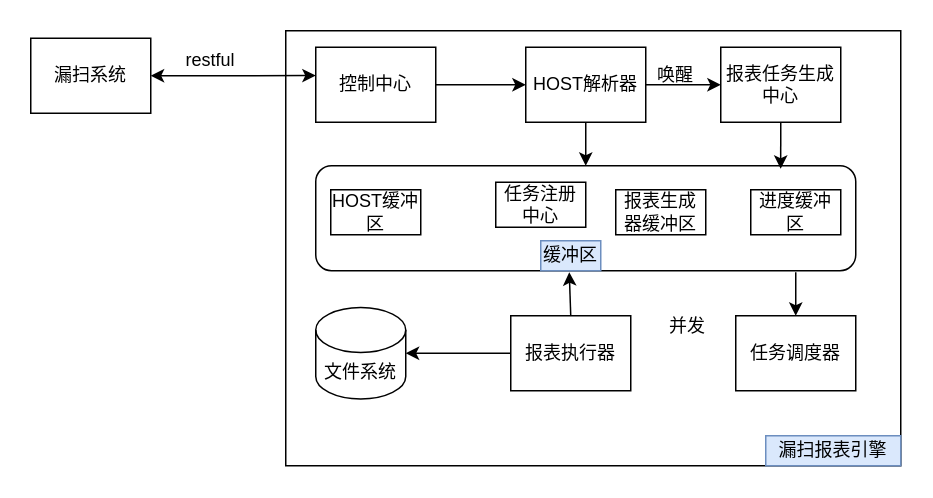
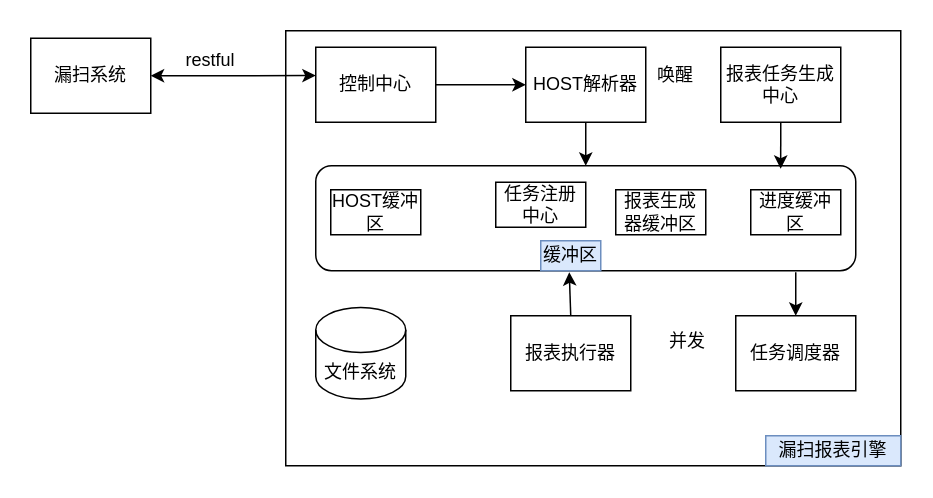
(678, 85) -> none
(688, 326) -> (688, 341)
(464, 353) -> none
